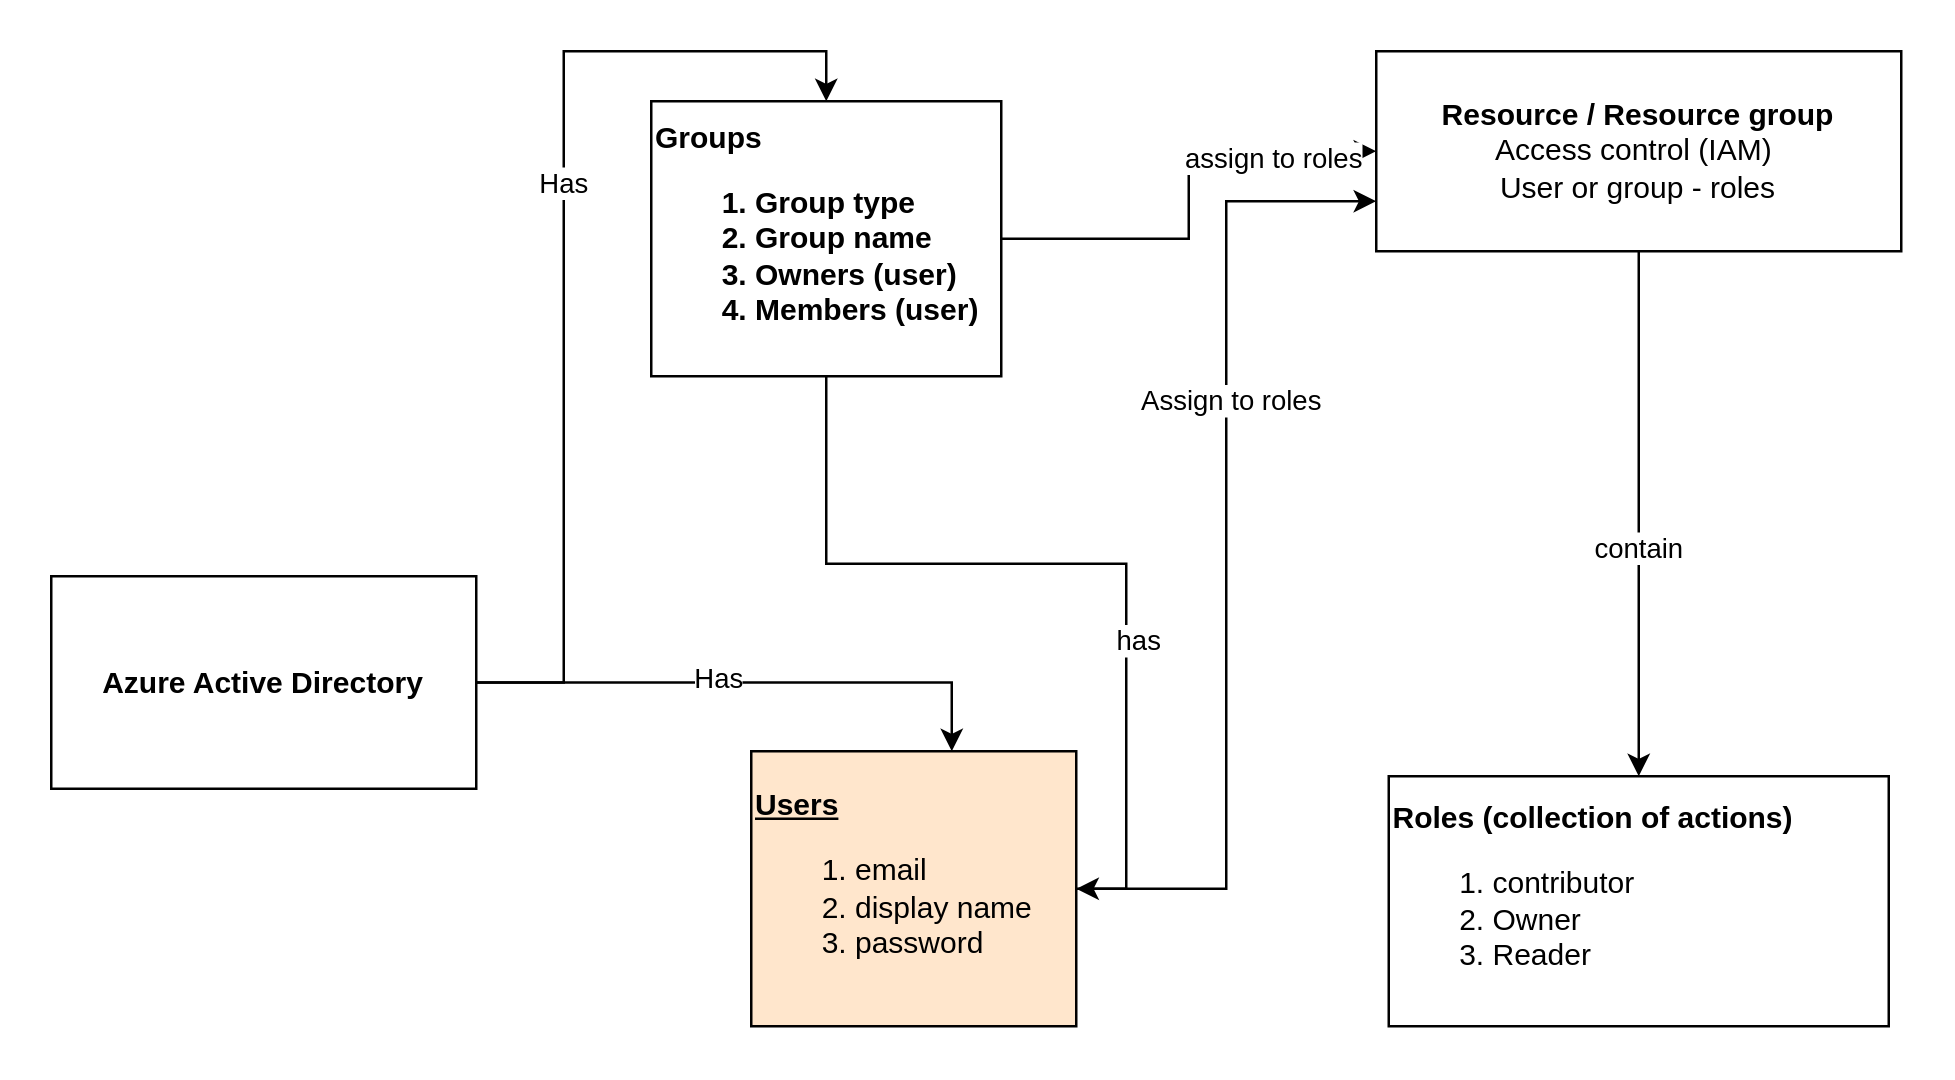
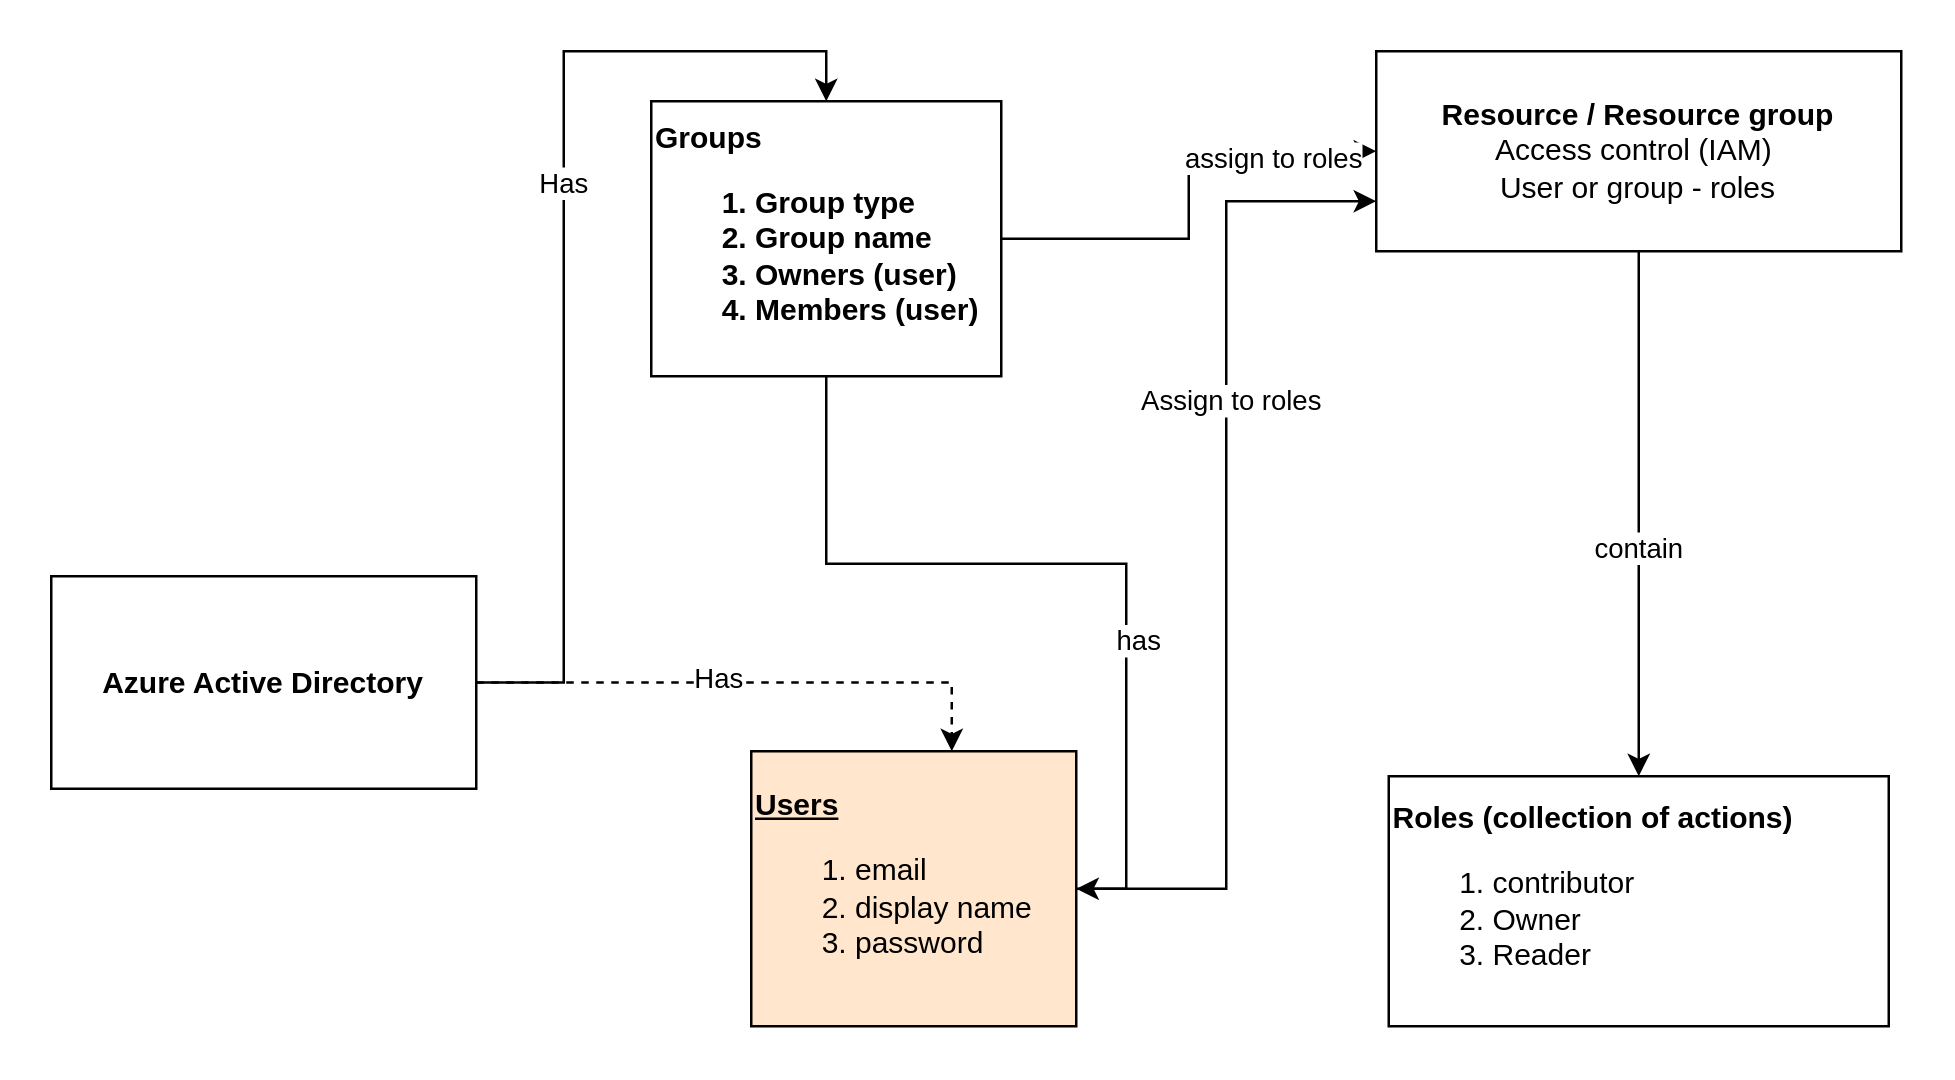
(872, 683) -> (872, 683)
